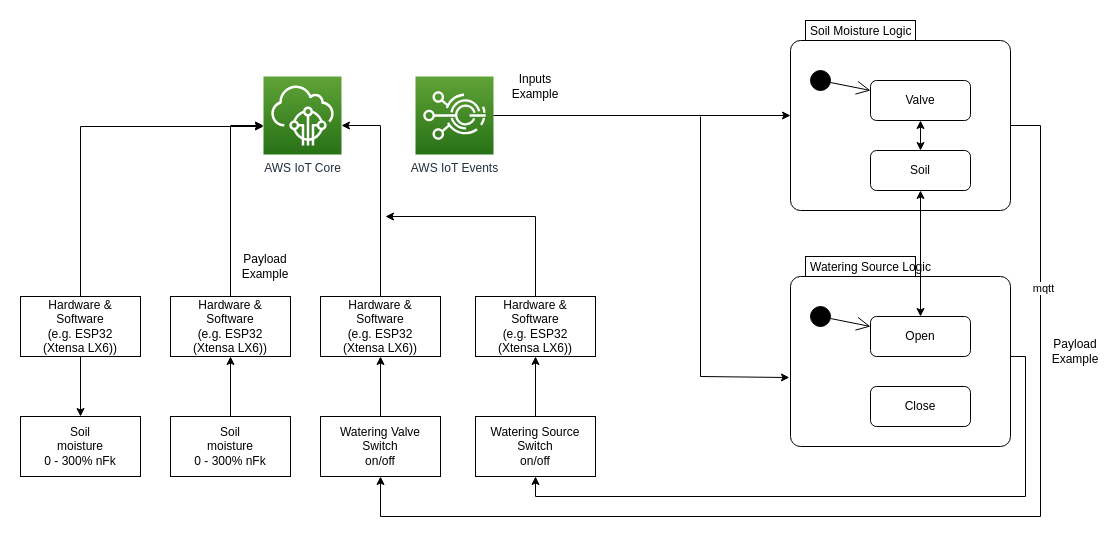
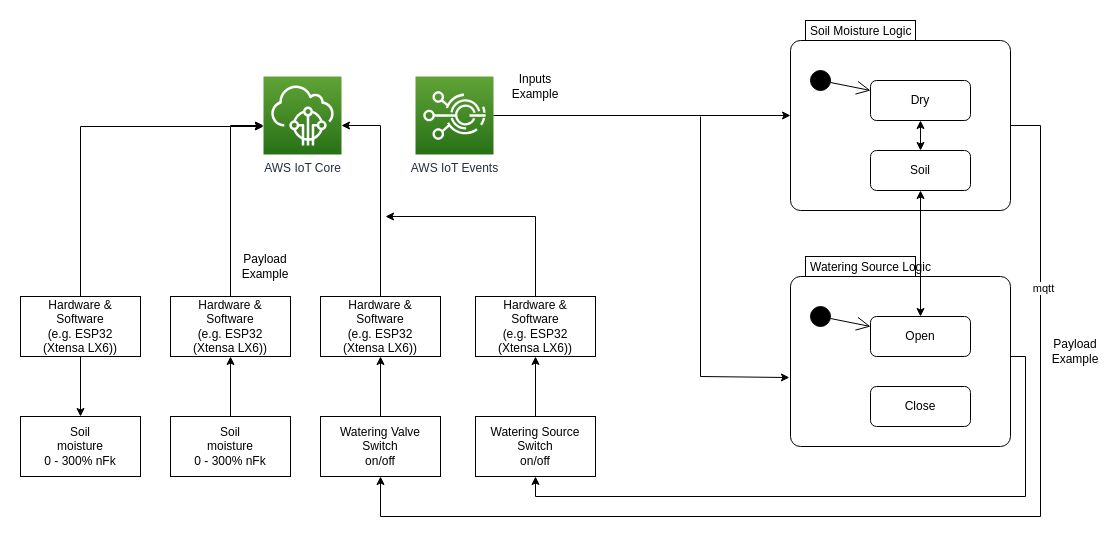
(921, 101) -> (921, 101)
